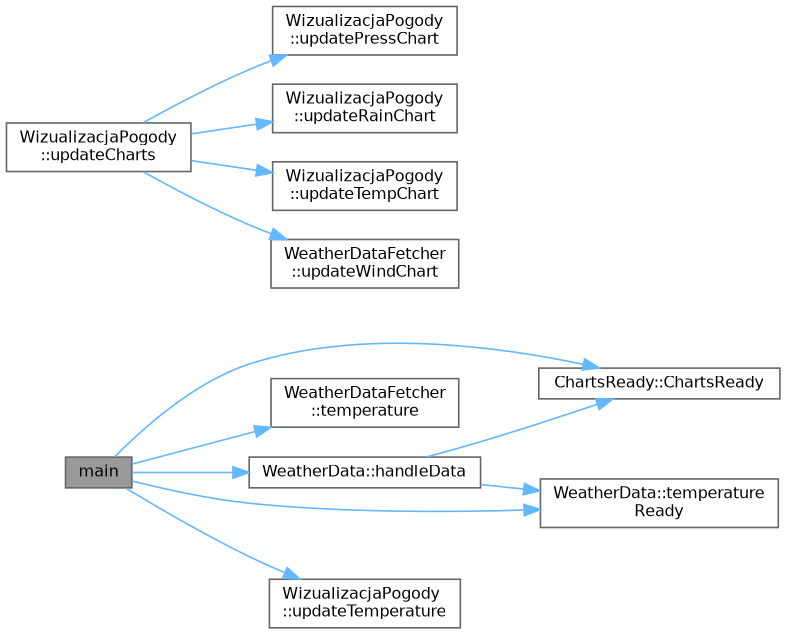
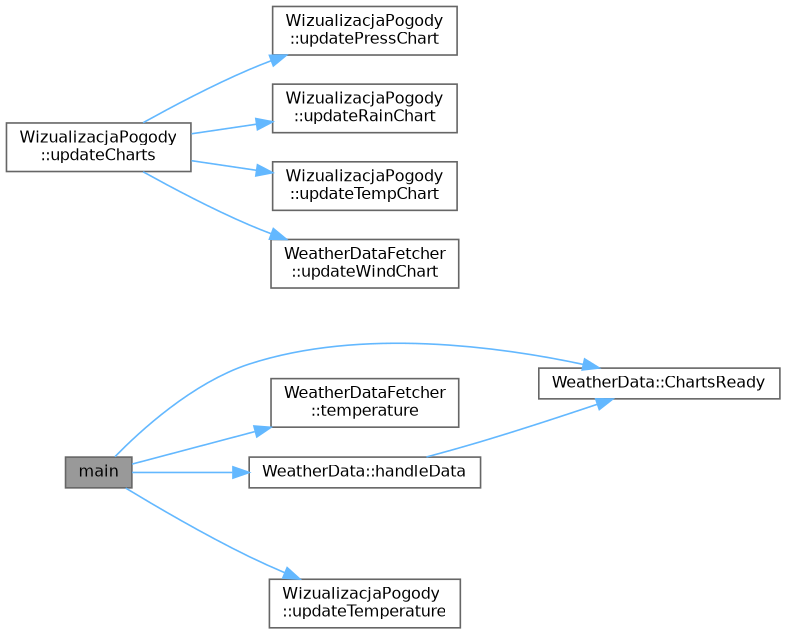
(659, 383) -> (659, 383)
(659, 503) -> none
